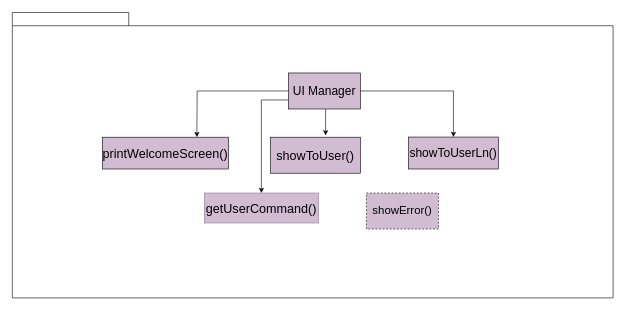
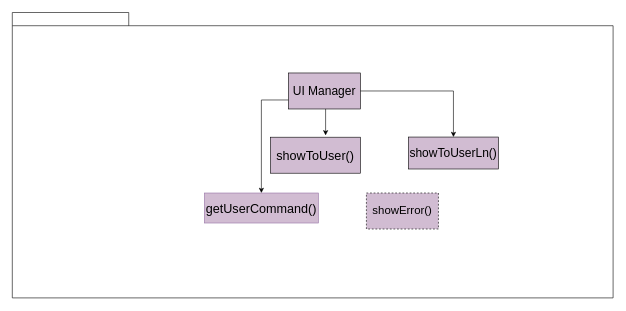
(197, 91) -> none
(165, 153) -> none
